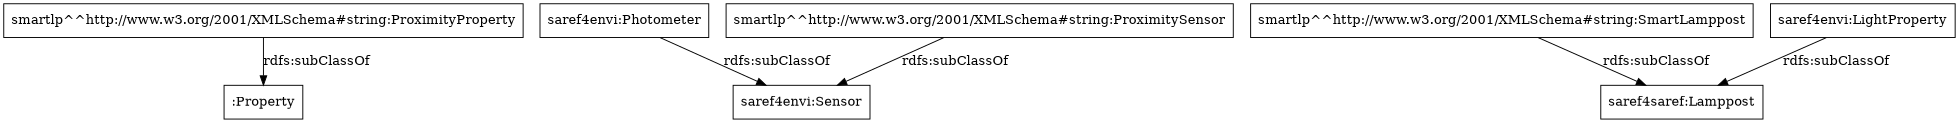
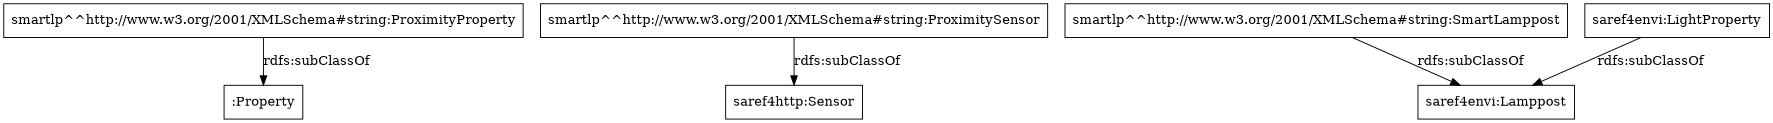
(624, 21) -> none
(802, 102) -> (794, 102)
(1682, 102) -> (1496, 102)
